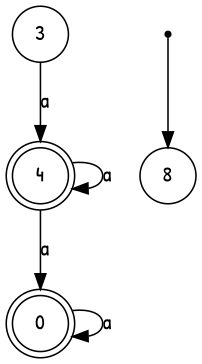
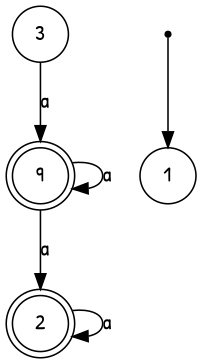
(40, 176) -> (40, 176)
(168, 176) -> (168, 176)
(40, 324) -> (40, 324)
